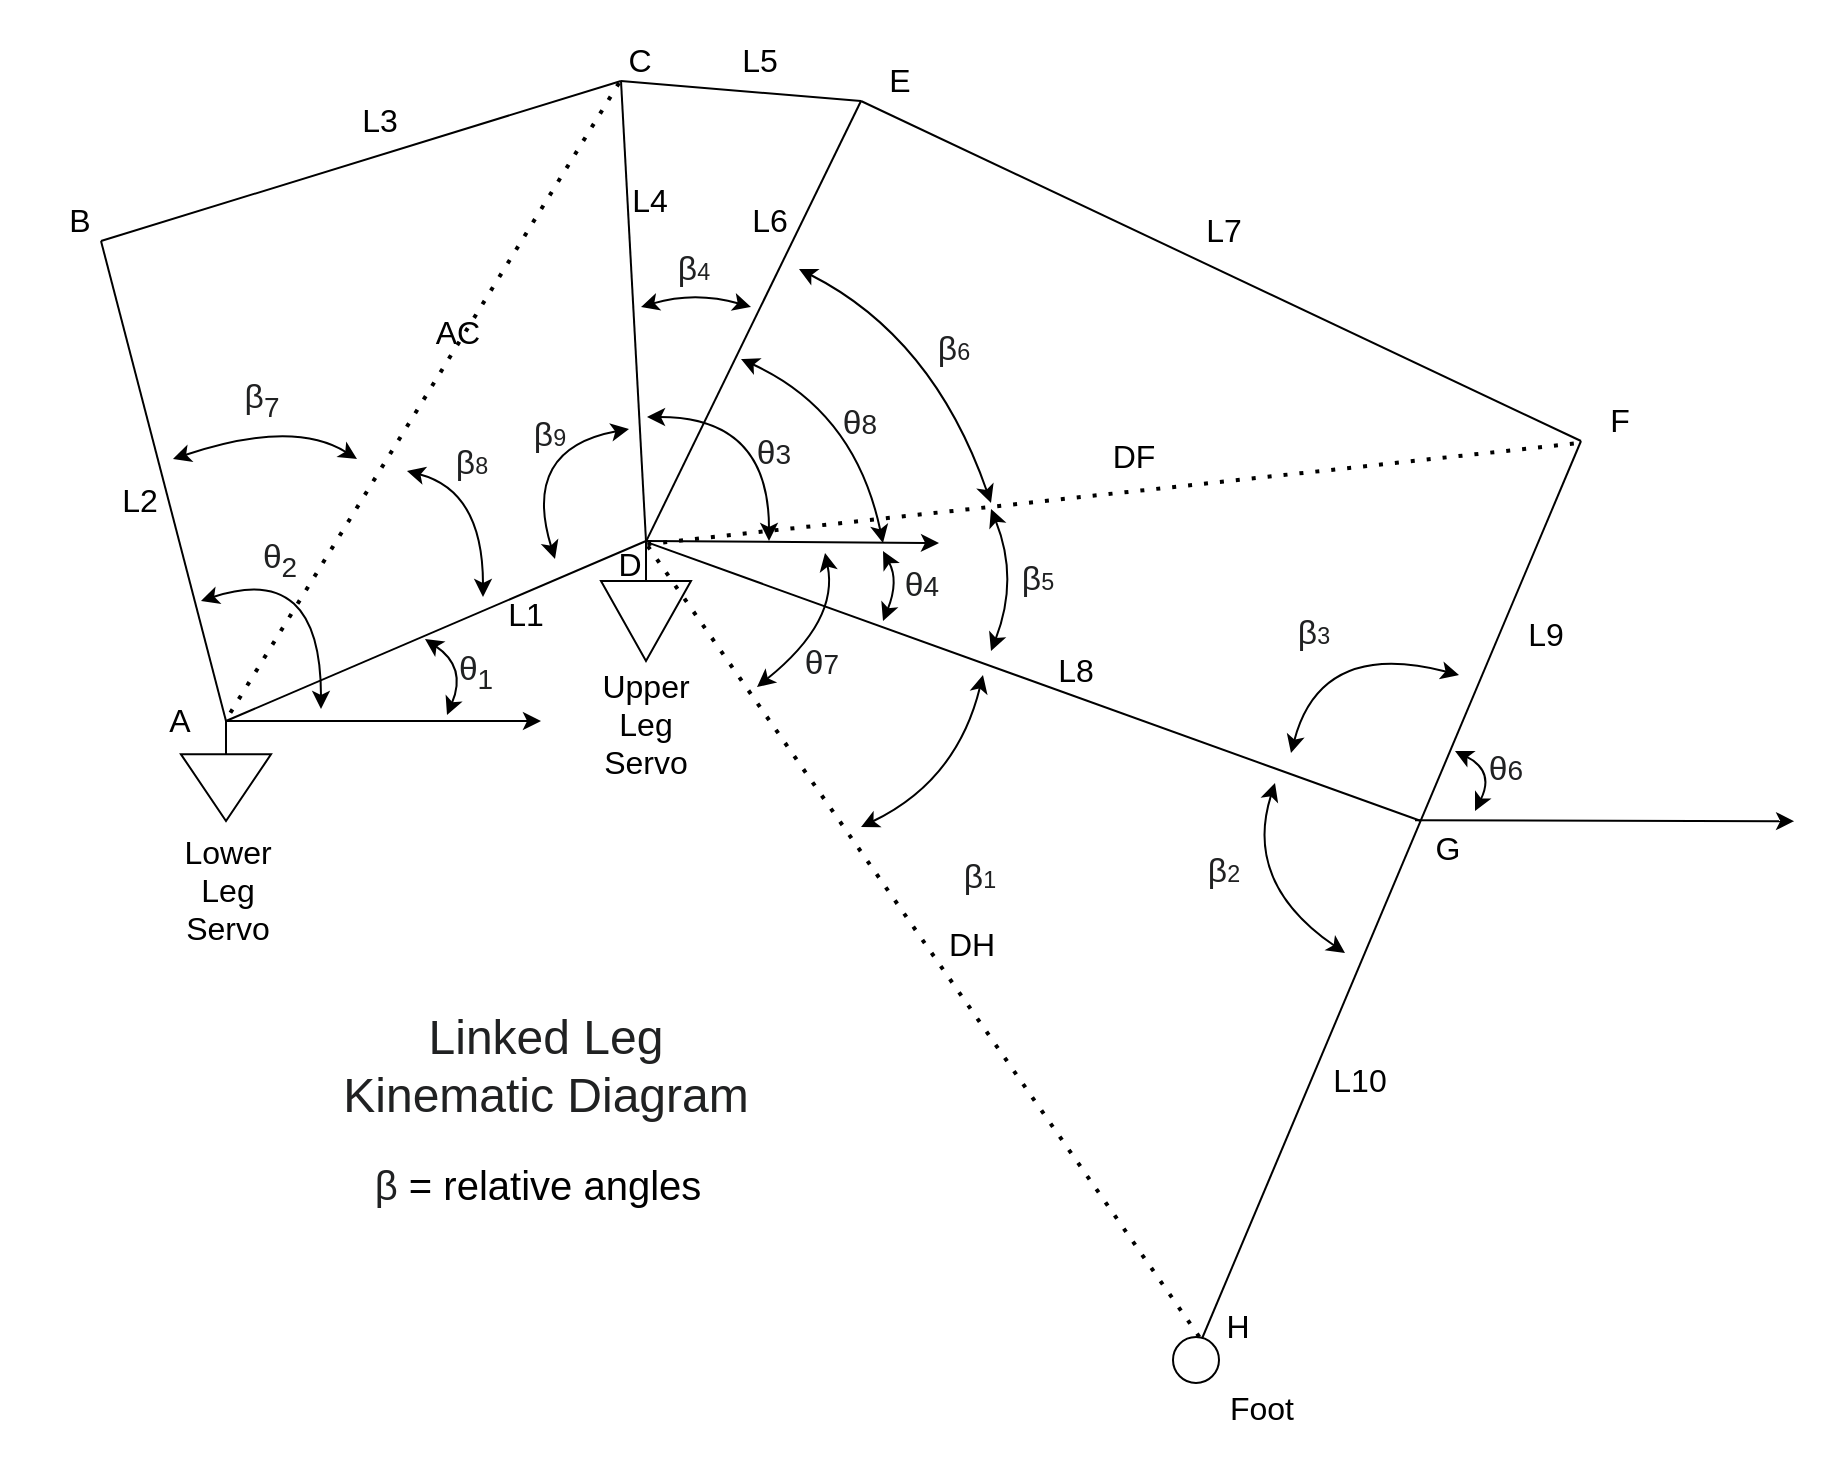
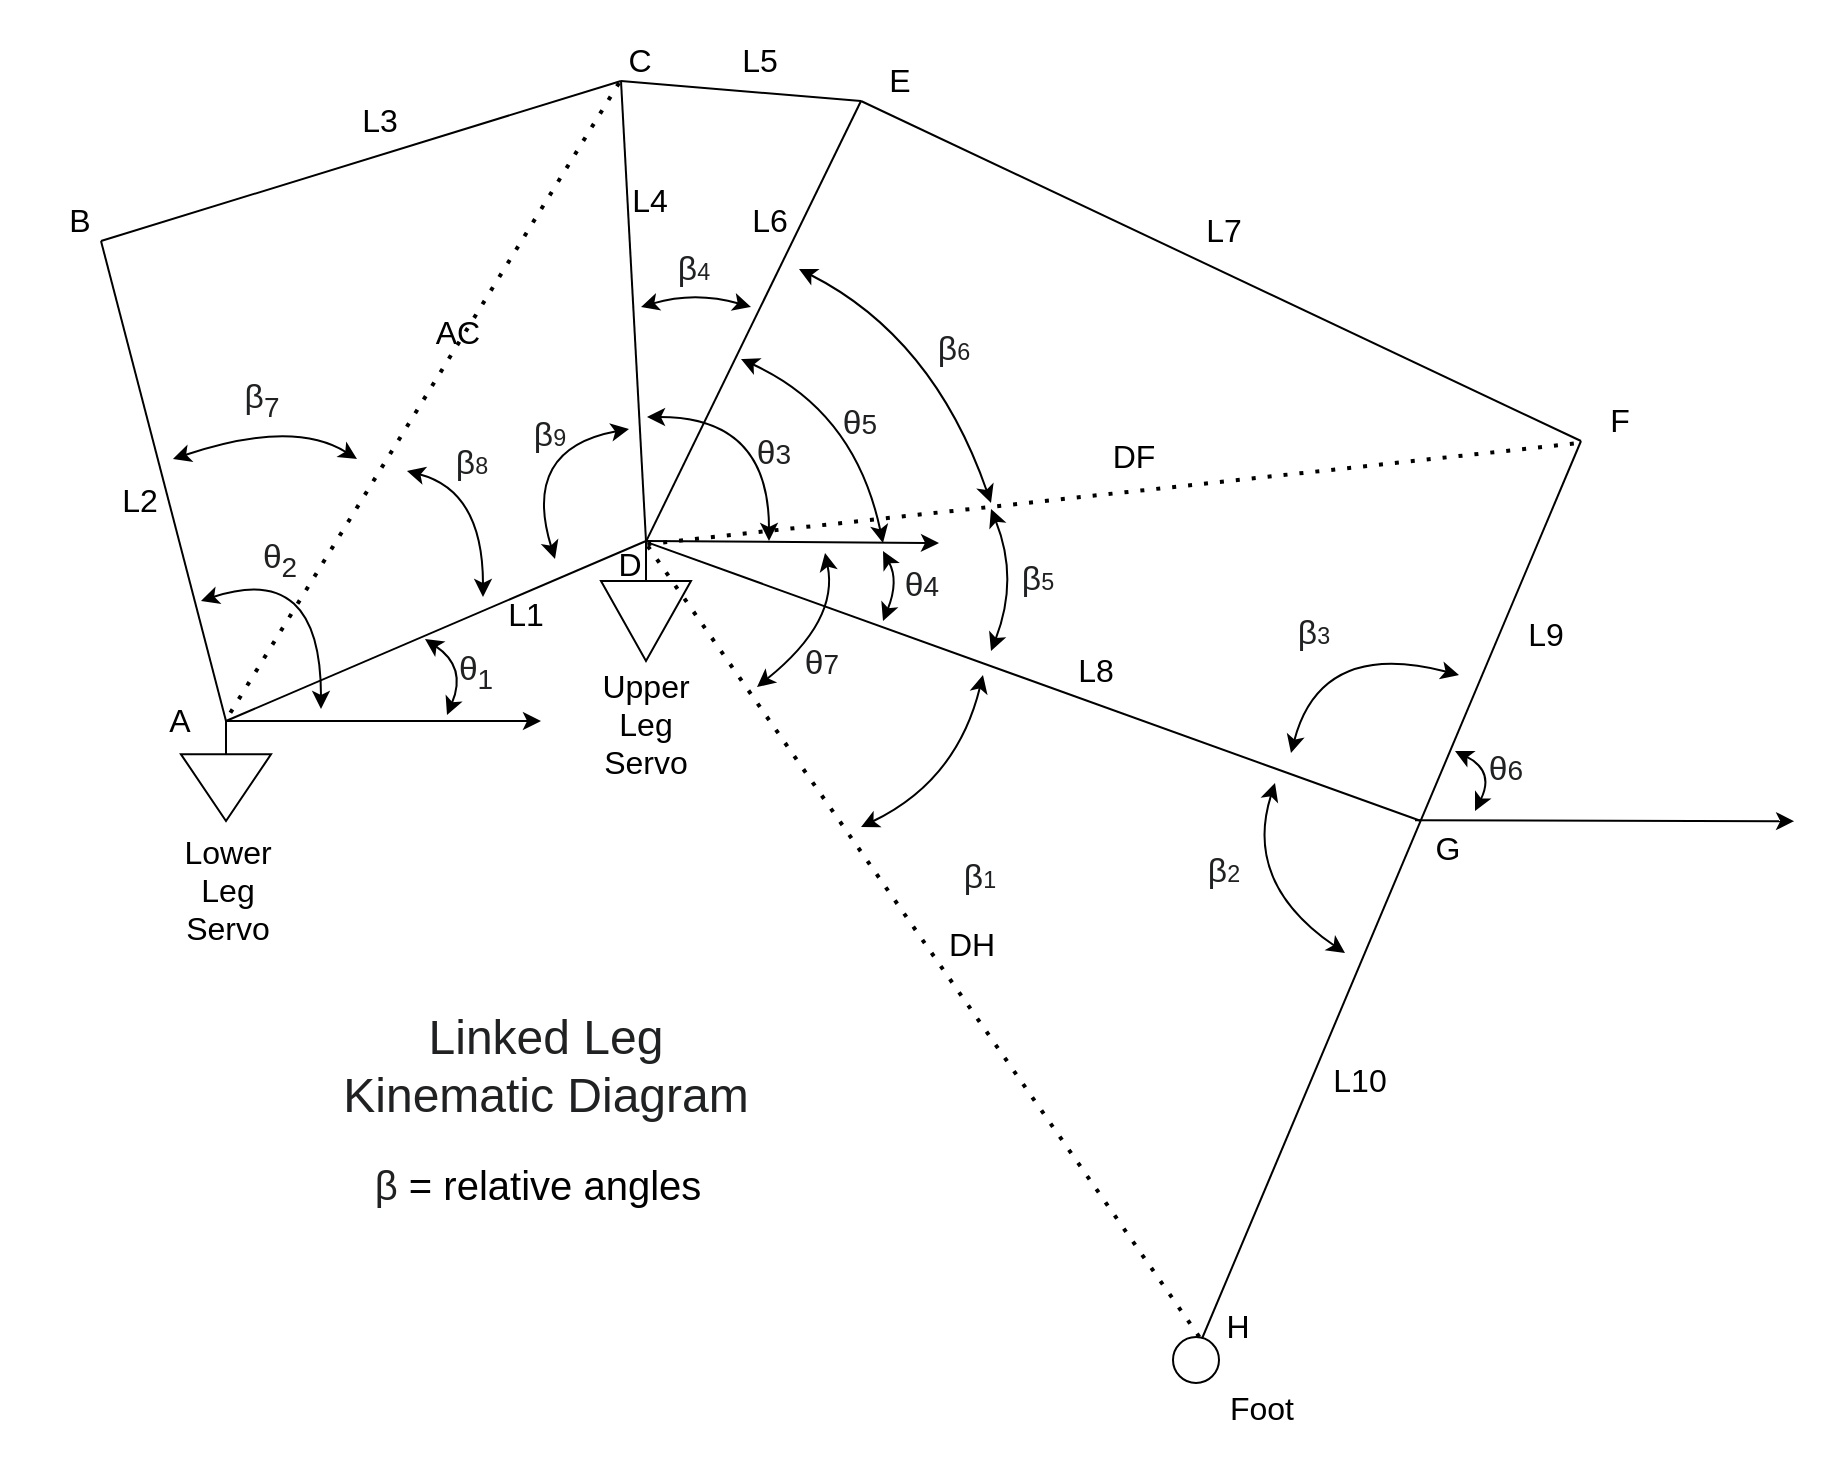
(861, 425) -> (861, 425)
(1077, 671) -> (1097, 671)
